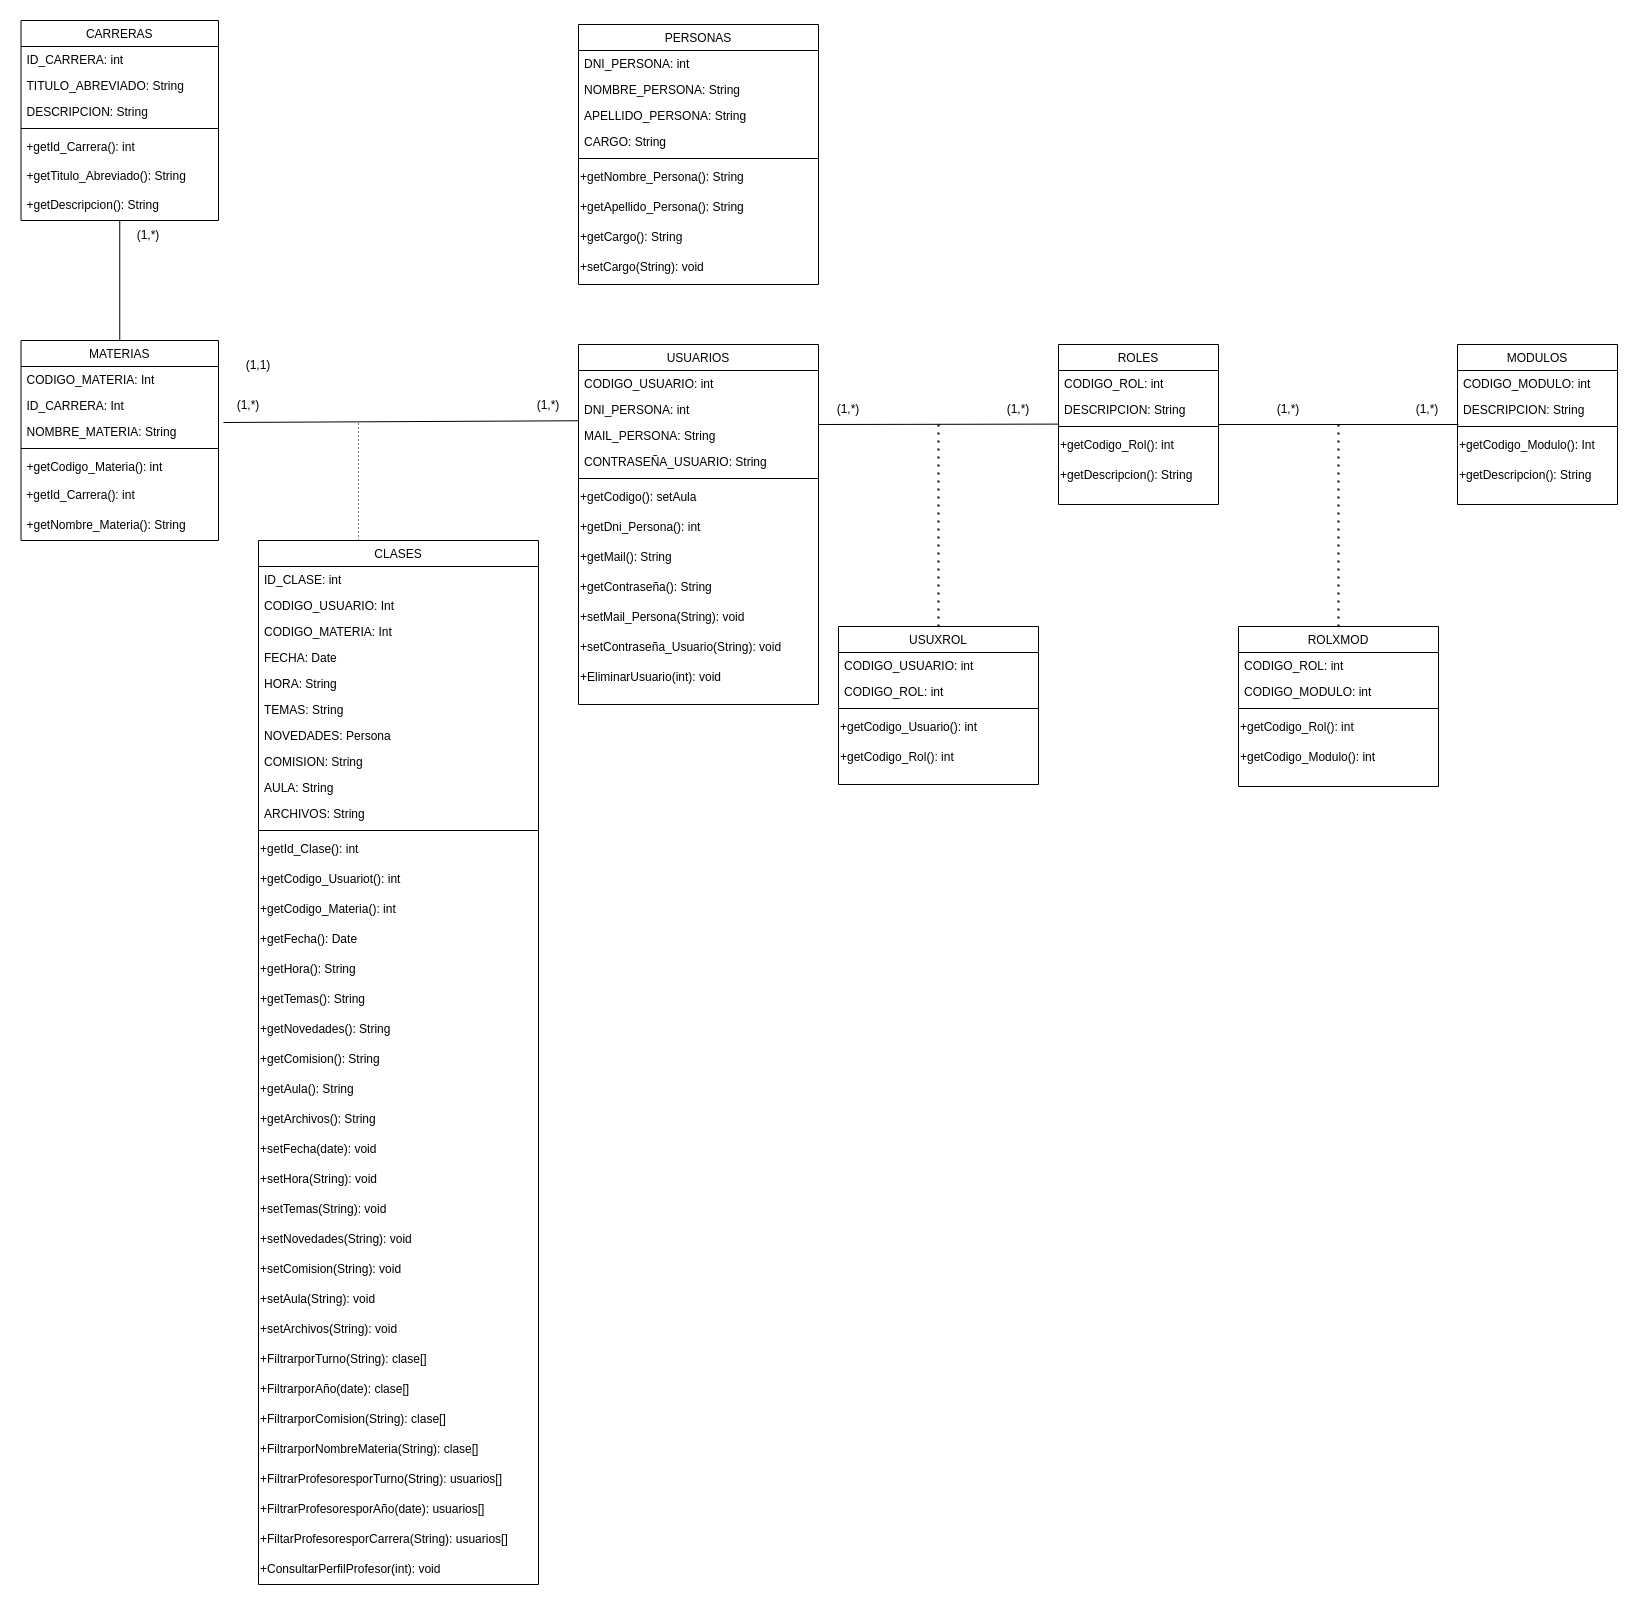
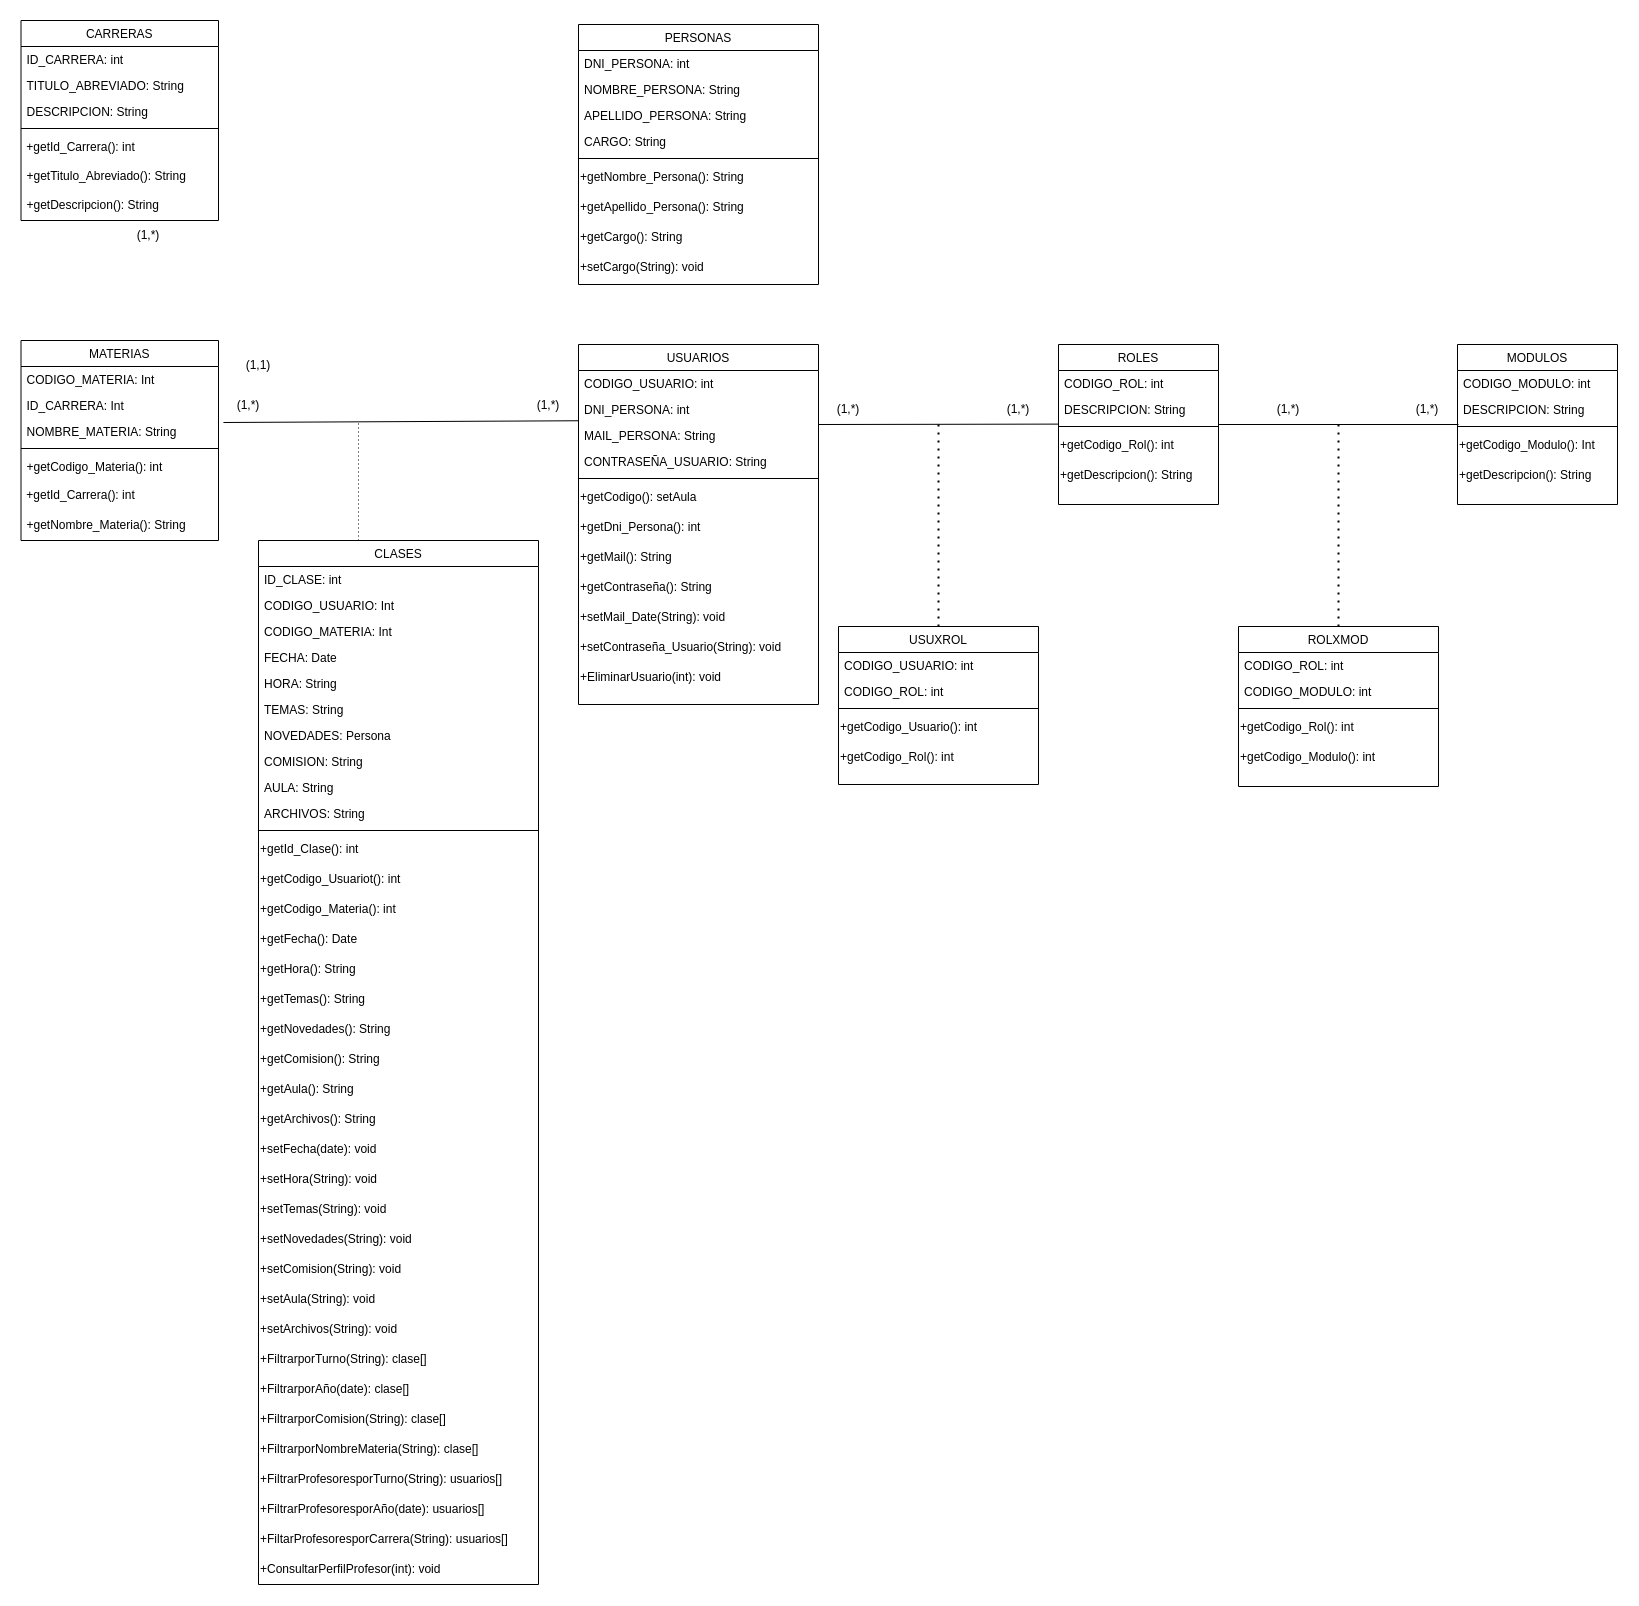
(120, 282) -> none
(672, 618) -> (662, 618)
